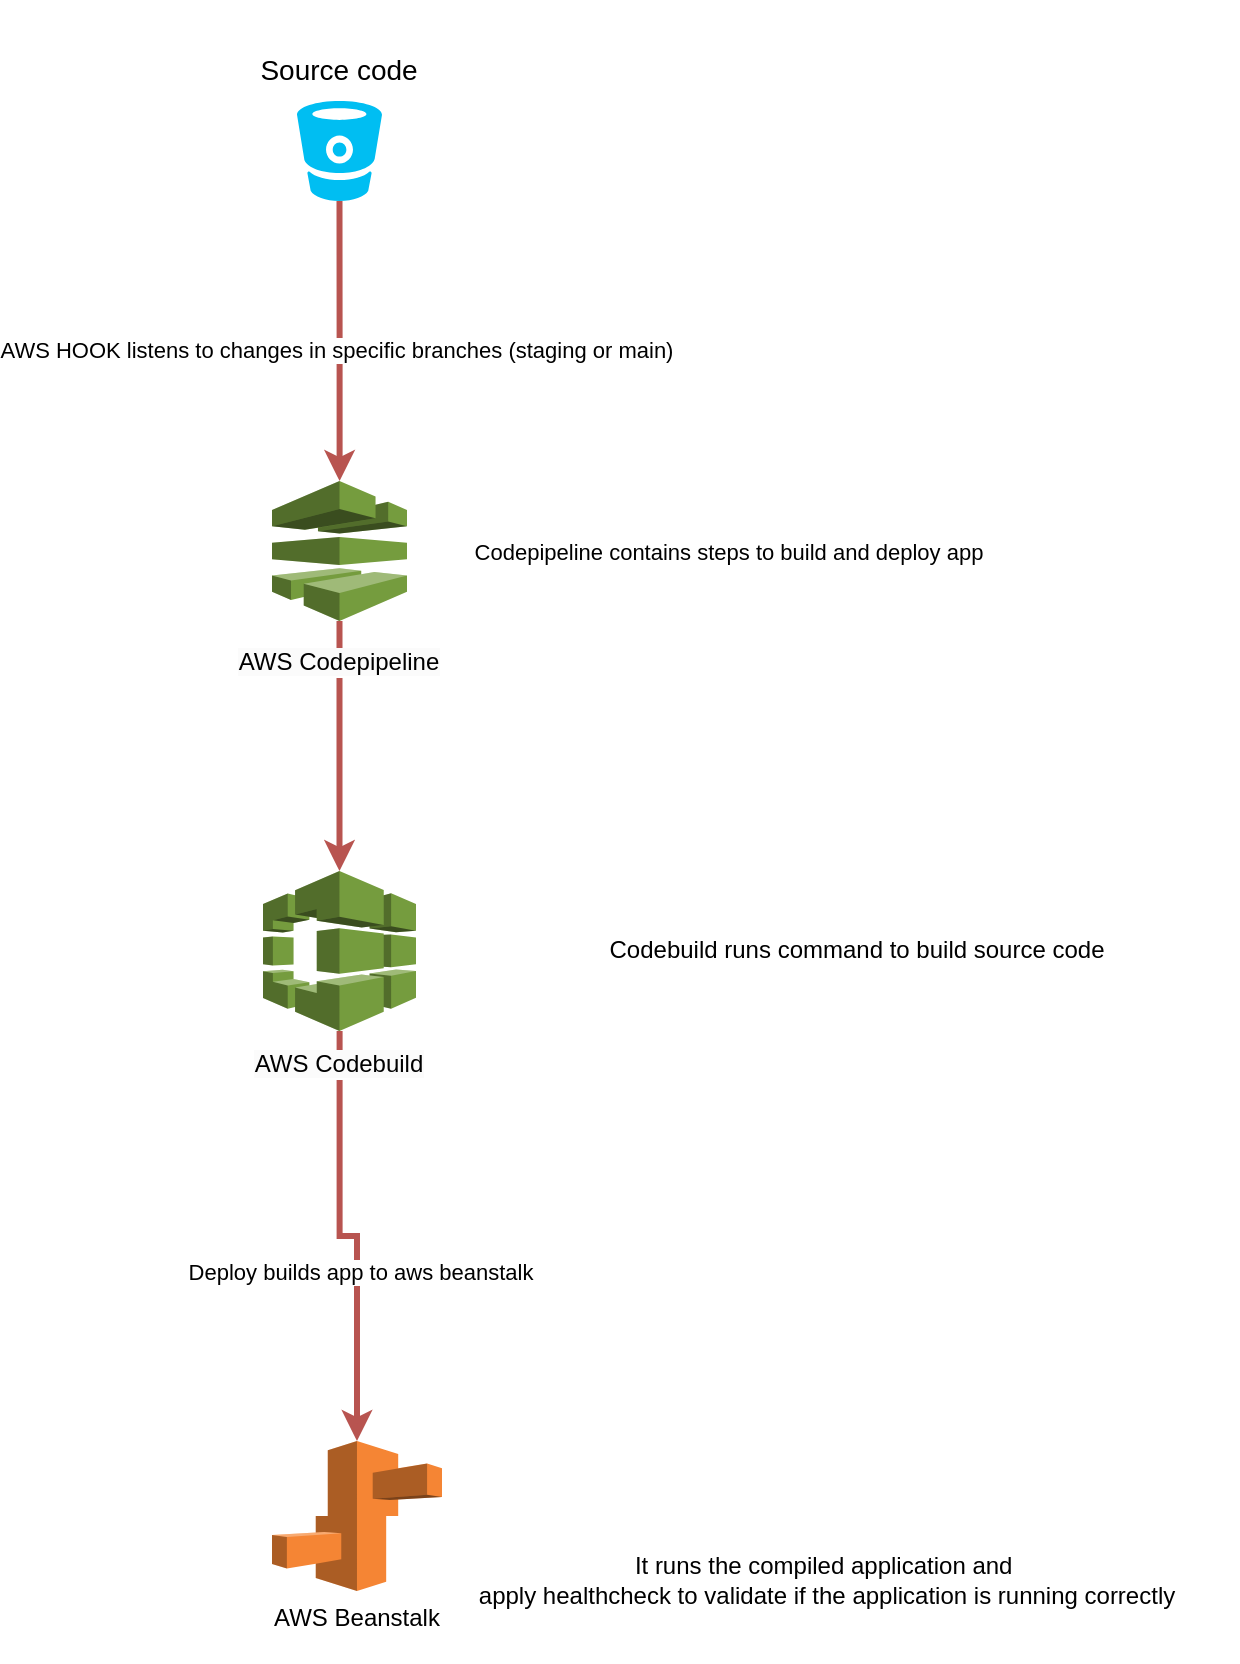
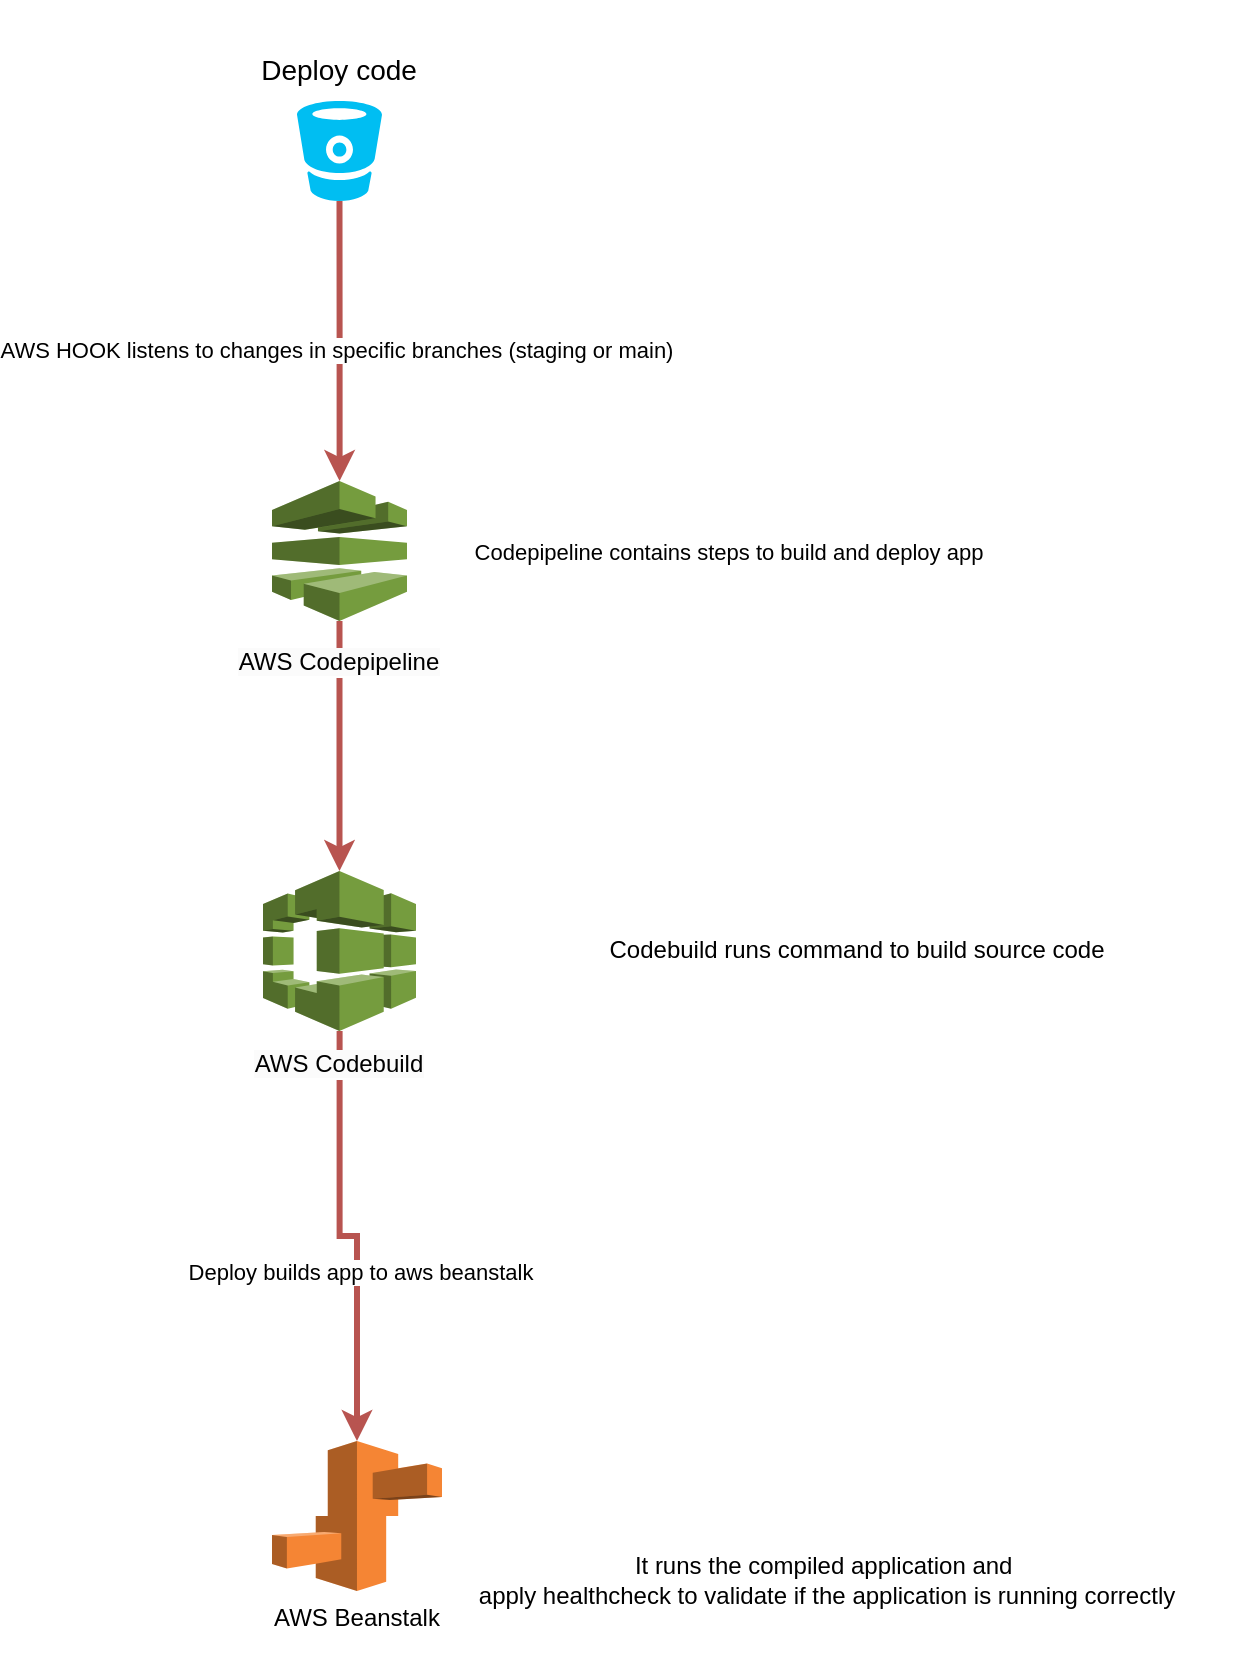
(340, 71) -> (340, 71)
